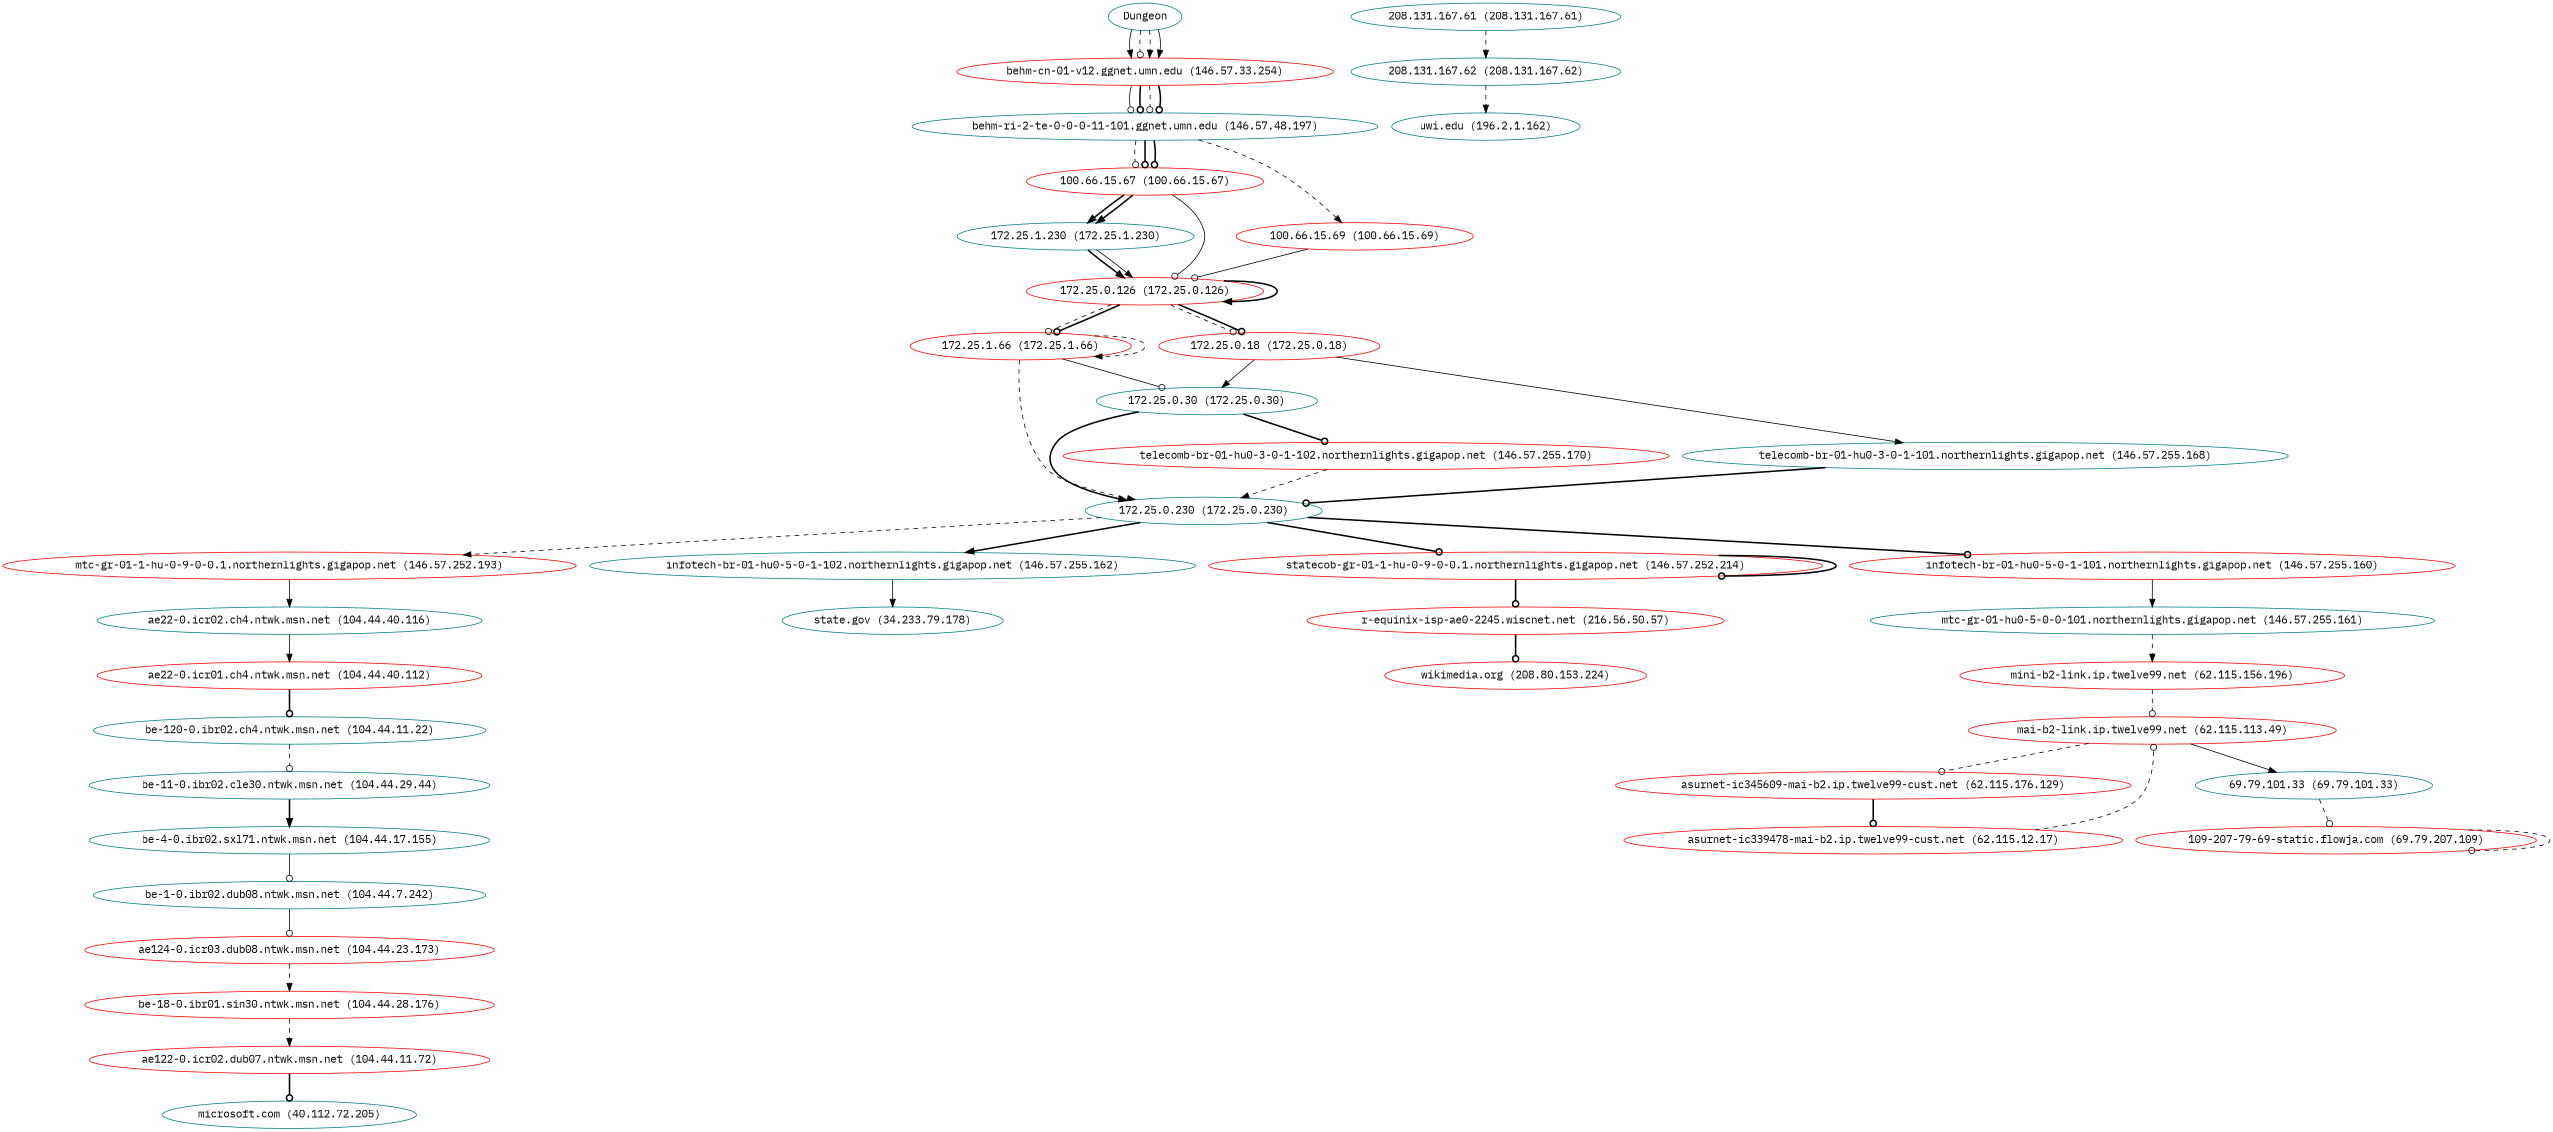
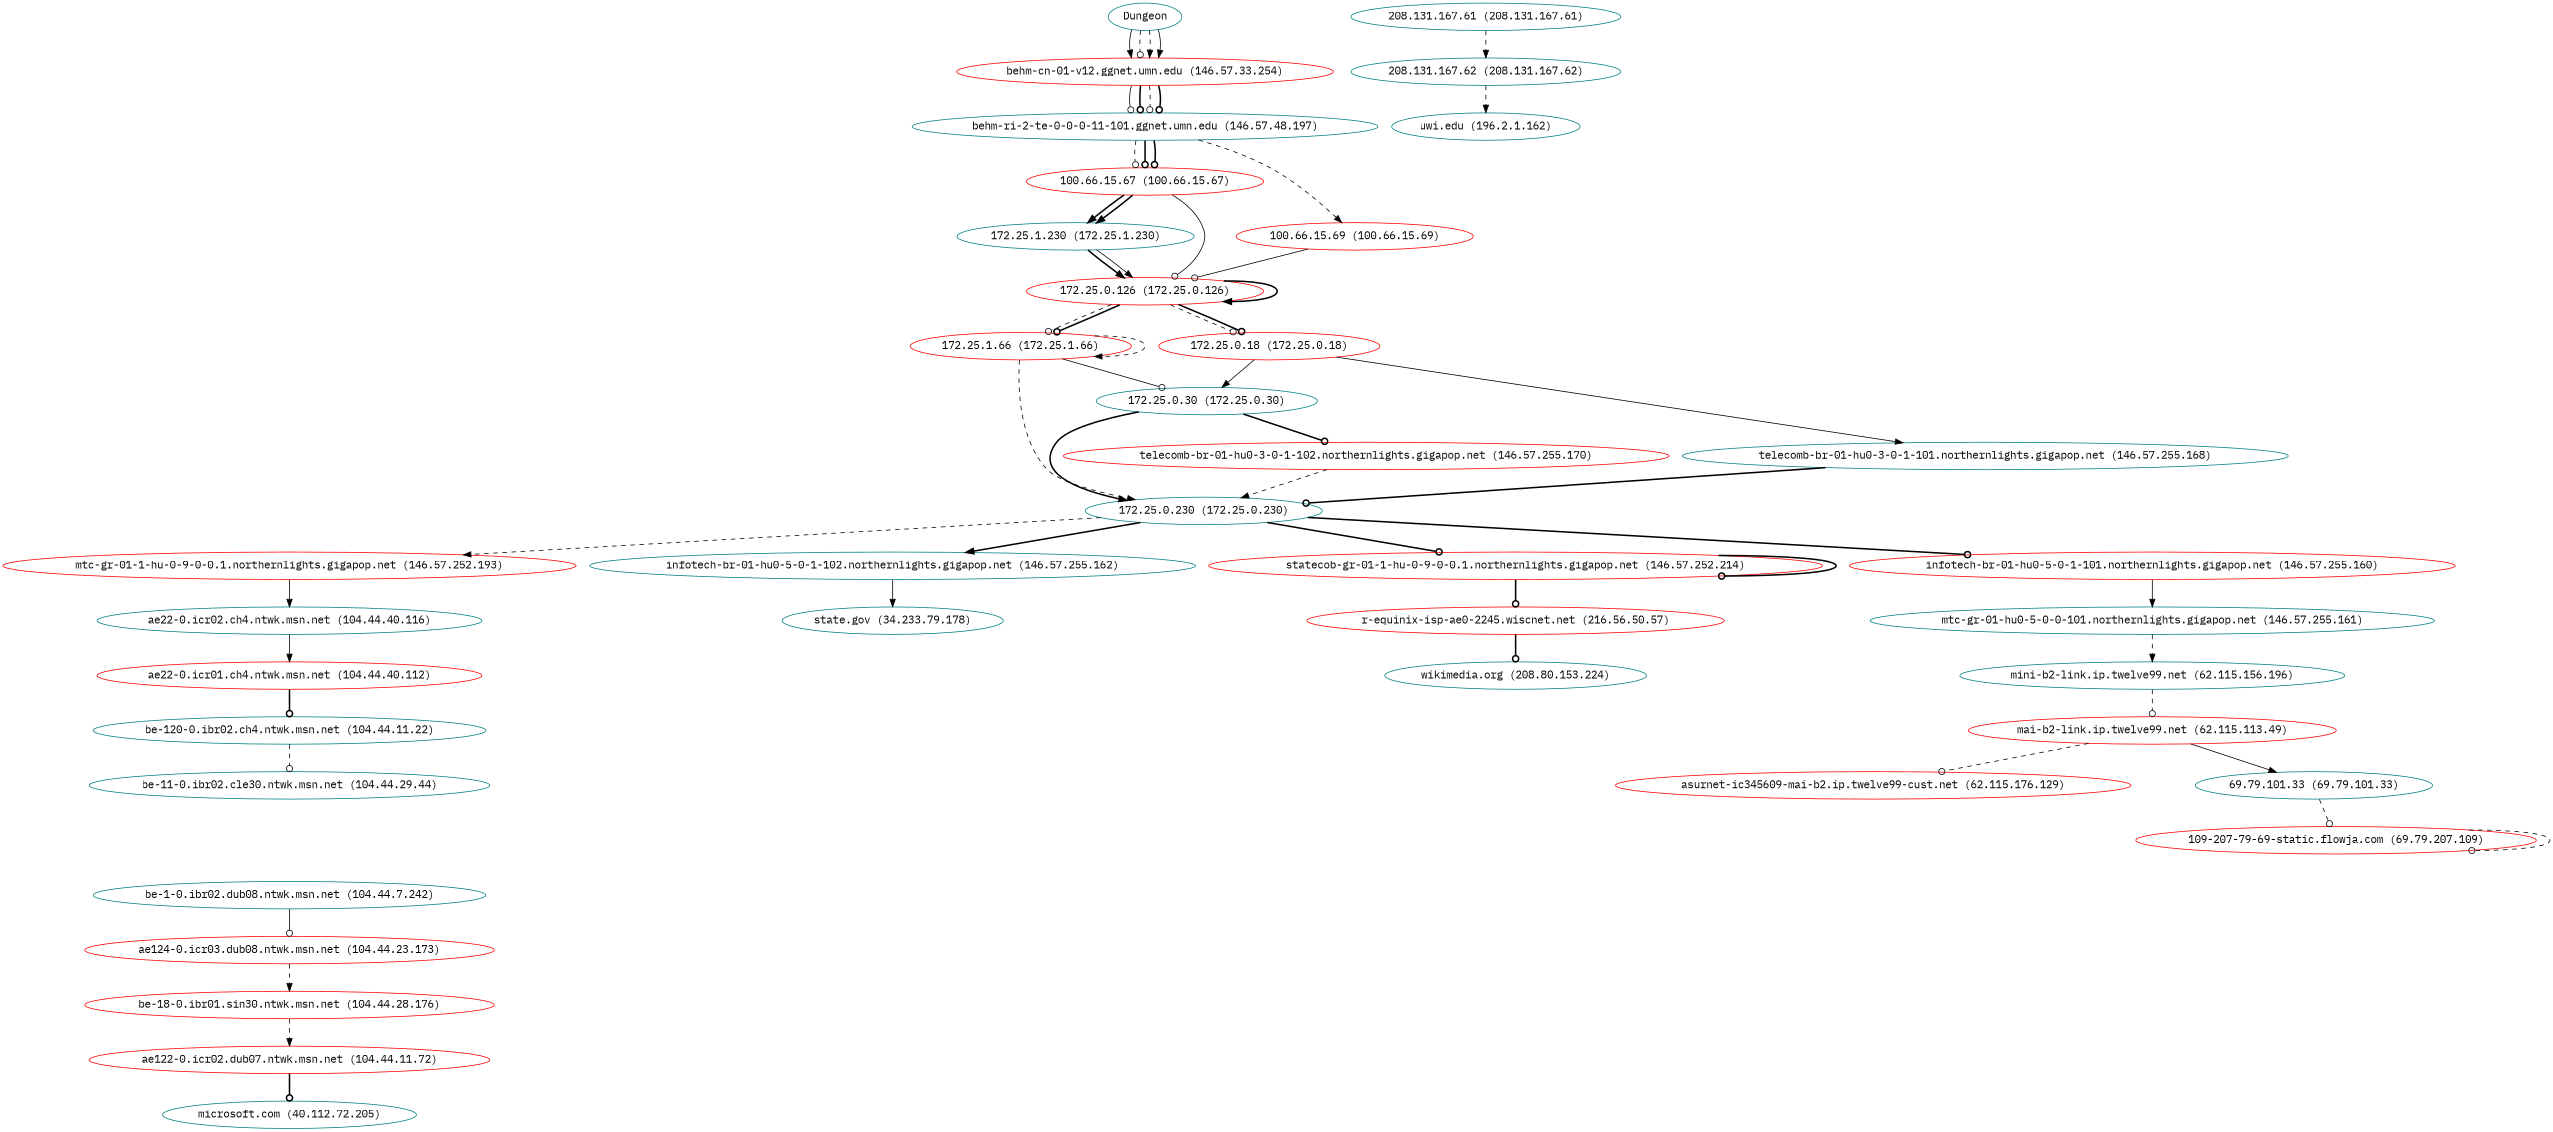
(1516, 676) -> (1516, 676)
(2152, 676) -> (2152, 676)
(289, 840) -> none
(1873, 840) -> none
